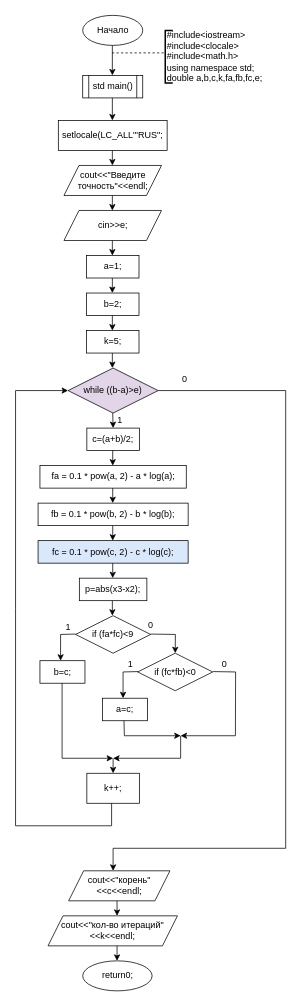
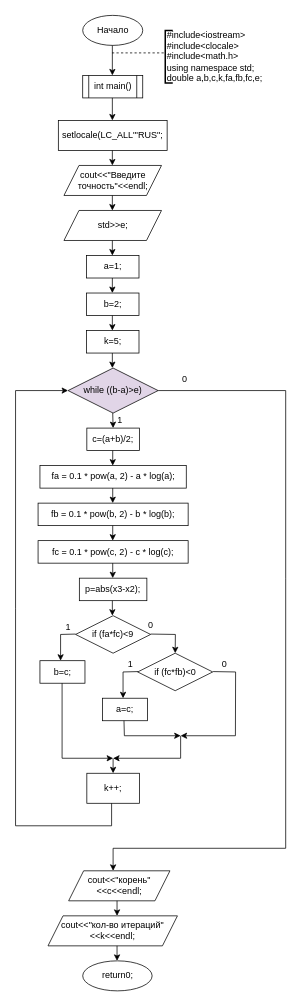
(113, 87) -> (113, 87)
(113, 225) -> (113, 225)
(113, 552) -> (113, 552)
